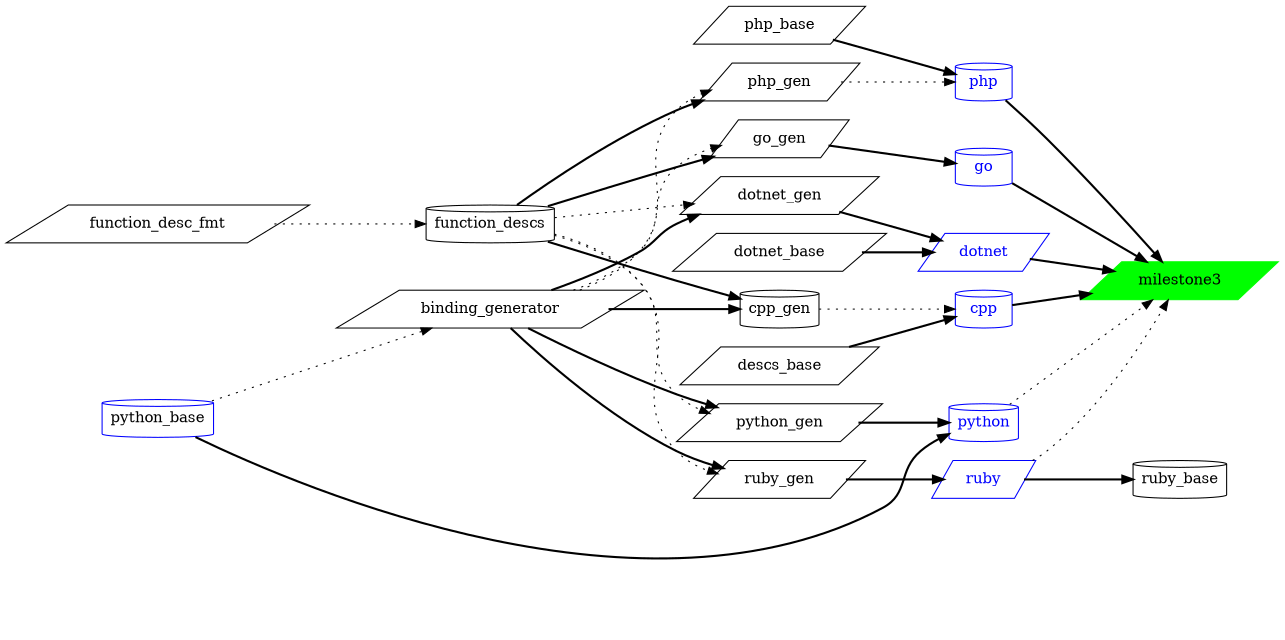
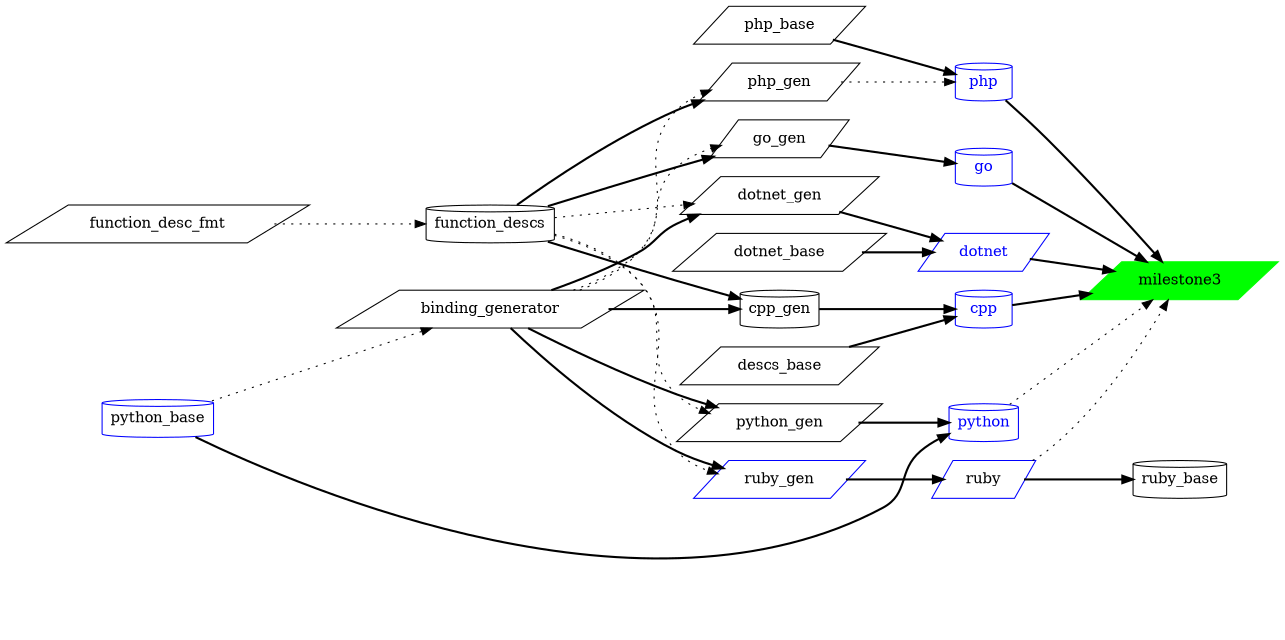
(882, 309) -> (882, 309)
(780, 479) -> (780, 479)
(984, 479) -> (984, 479)
